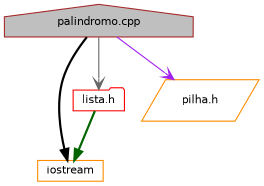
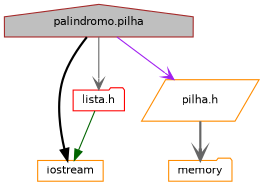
(99, 22) -> (99, 22)
(87, 131) -> (87, 131)
none -> (200, 171)
